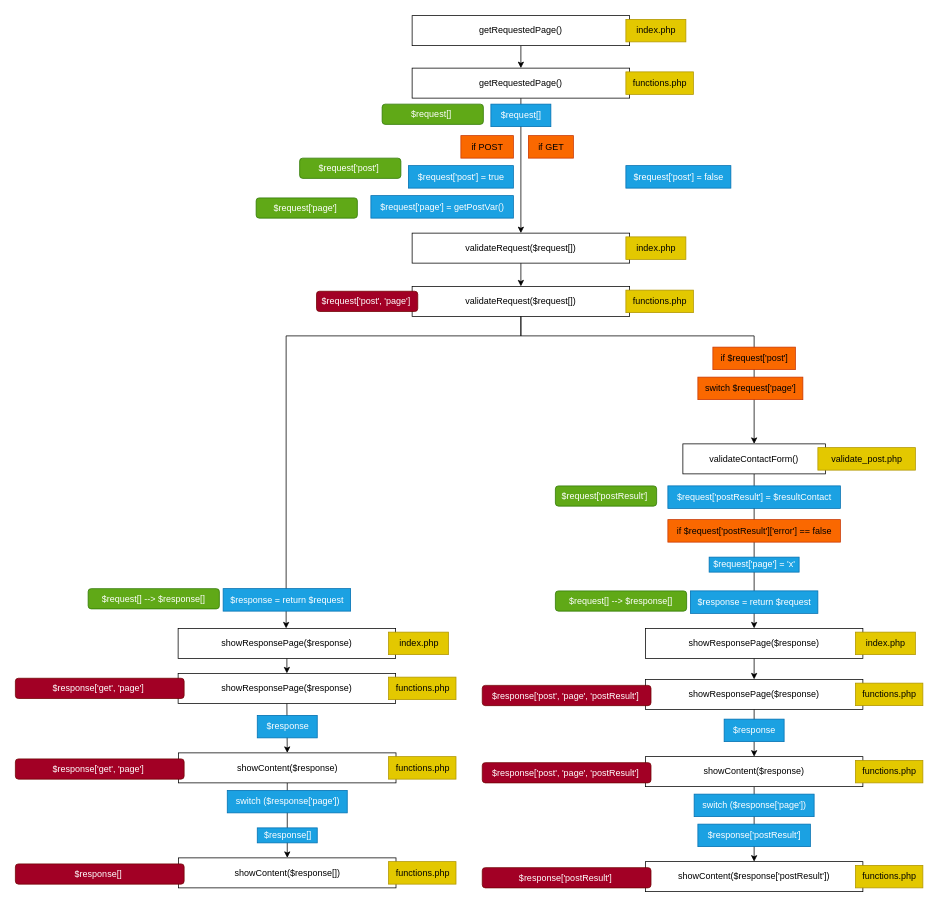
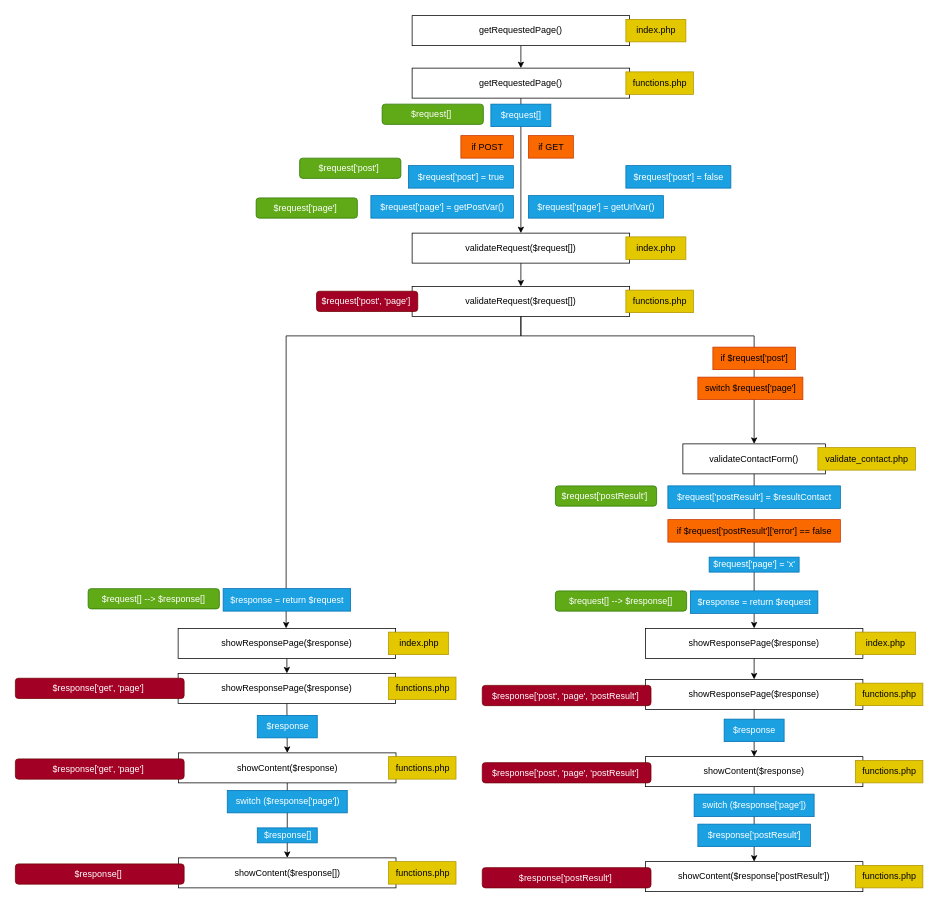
none -> (596, 207)
(867, 459) -> (867, 459)
